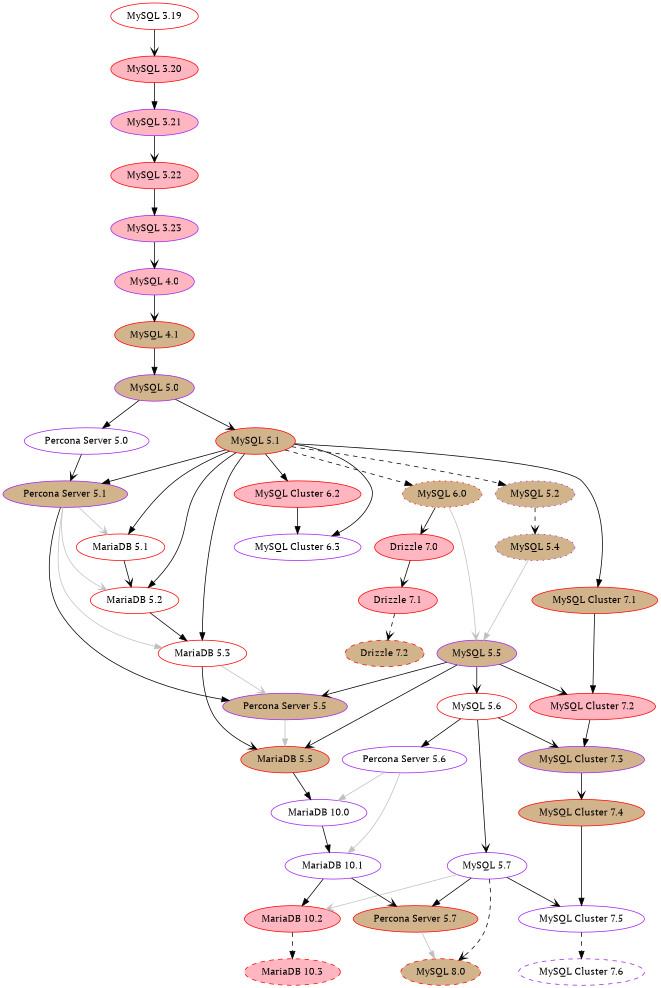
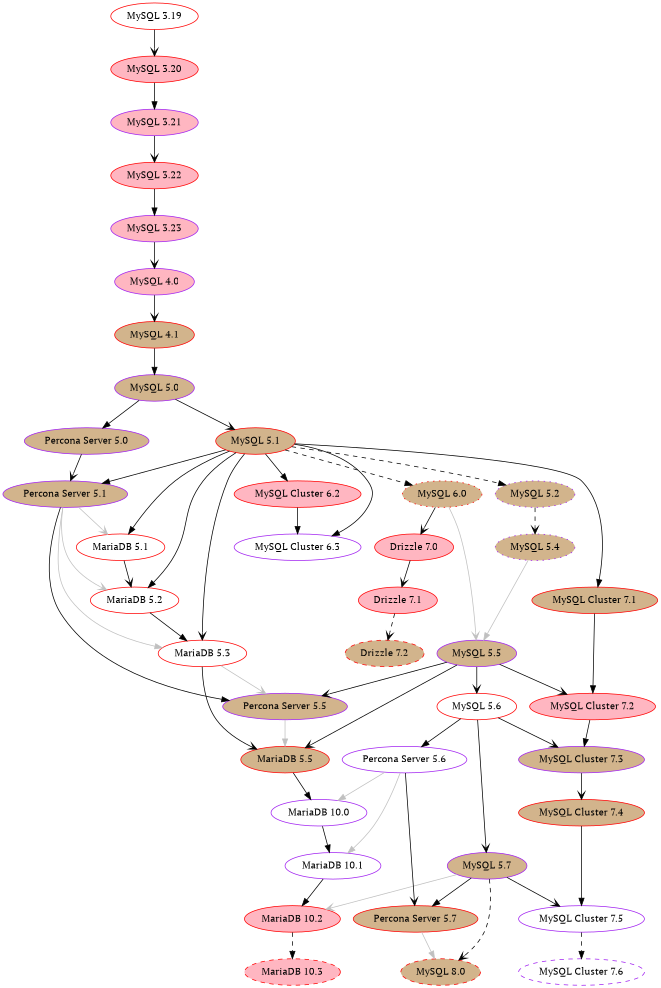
(87, 441) -> (87, 441)
(211, 540) -> (211, 540)
(487, 866) -> (487, 866)
(371, 890) -> (410, 835)
